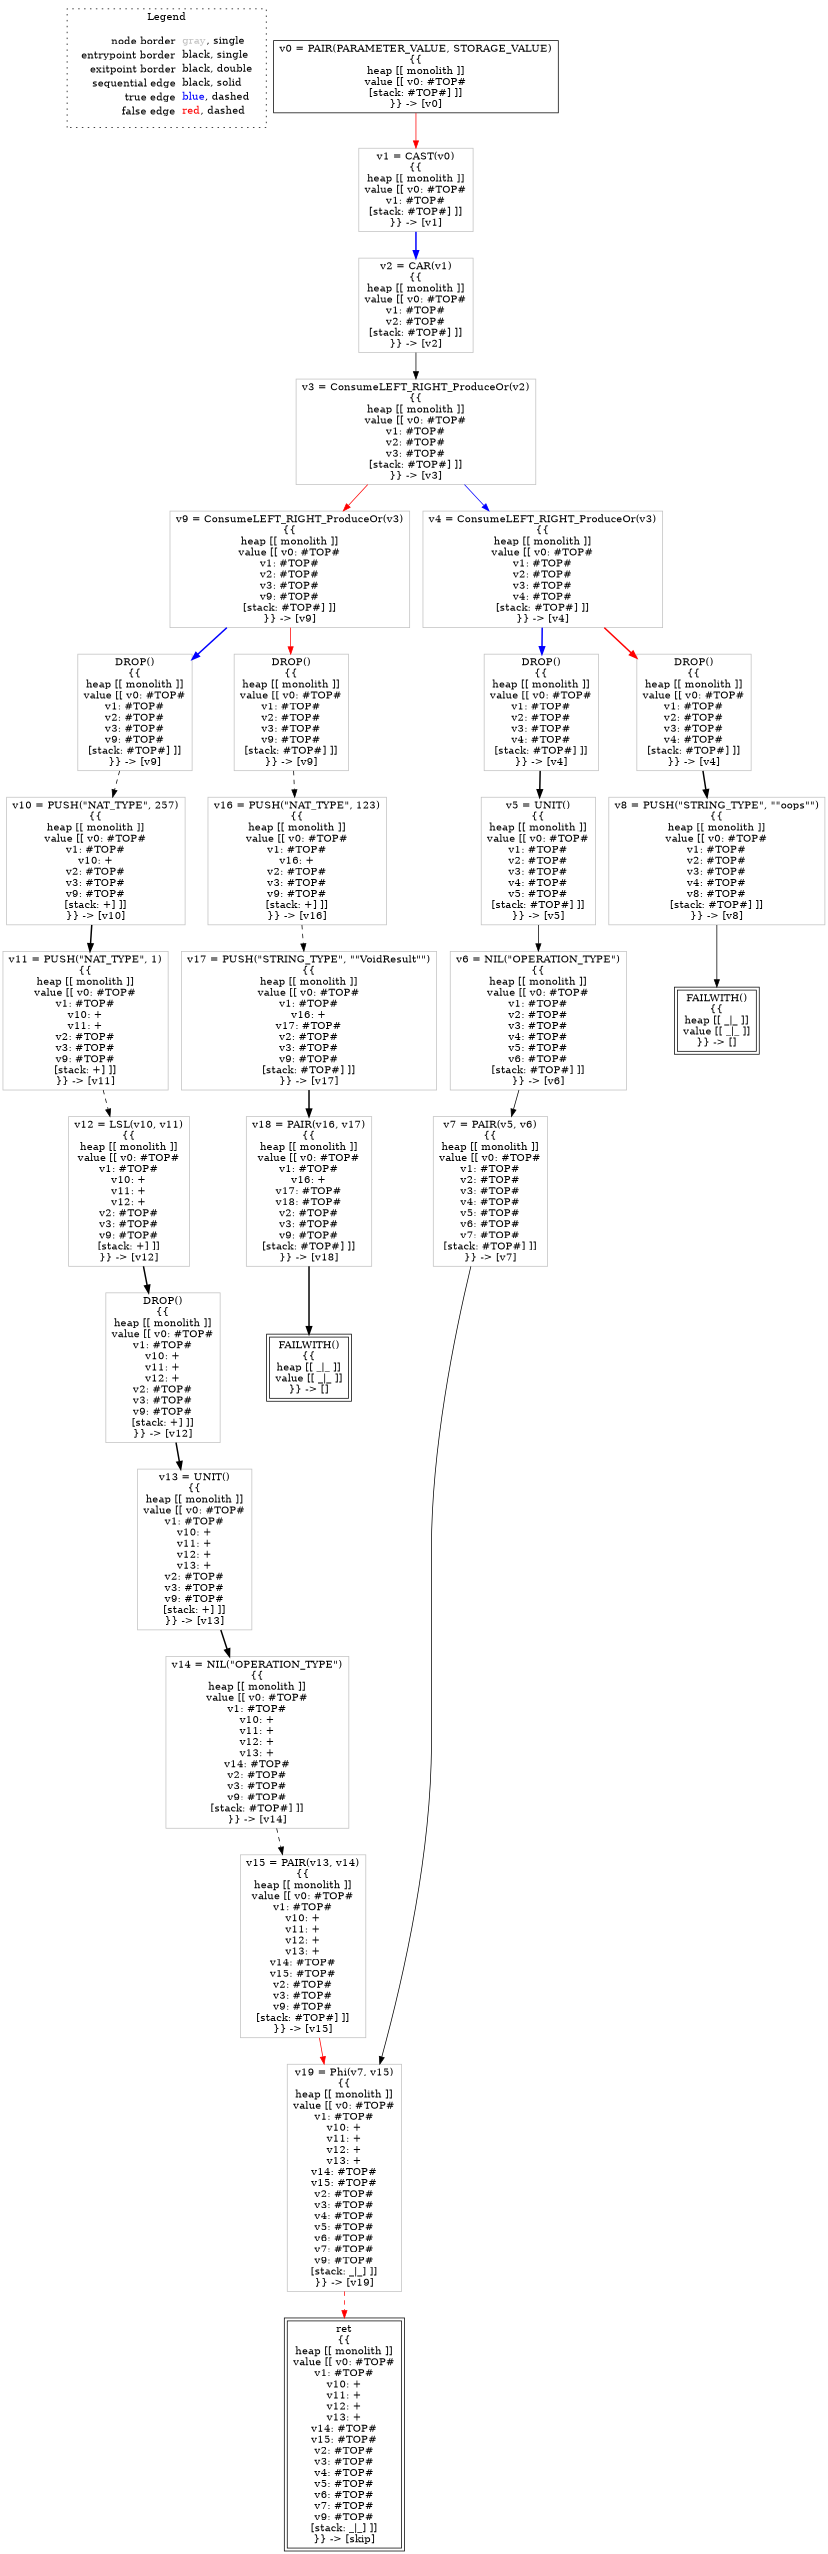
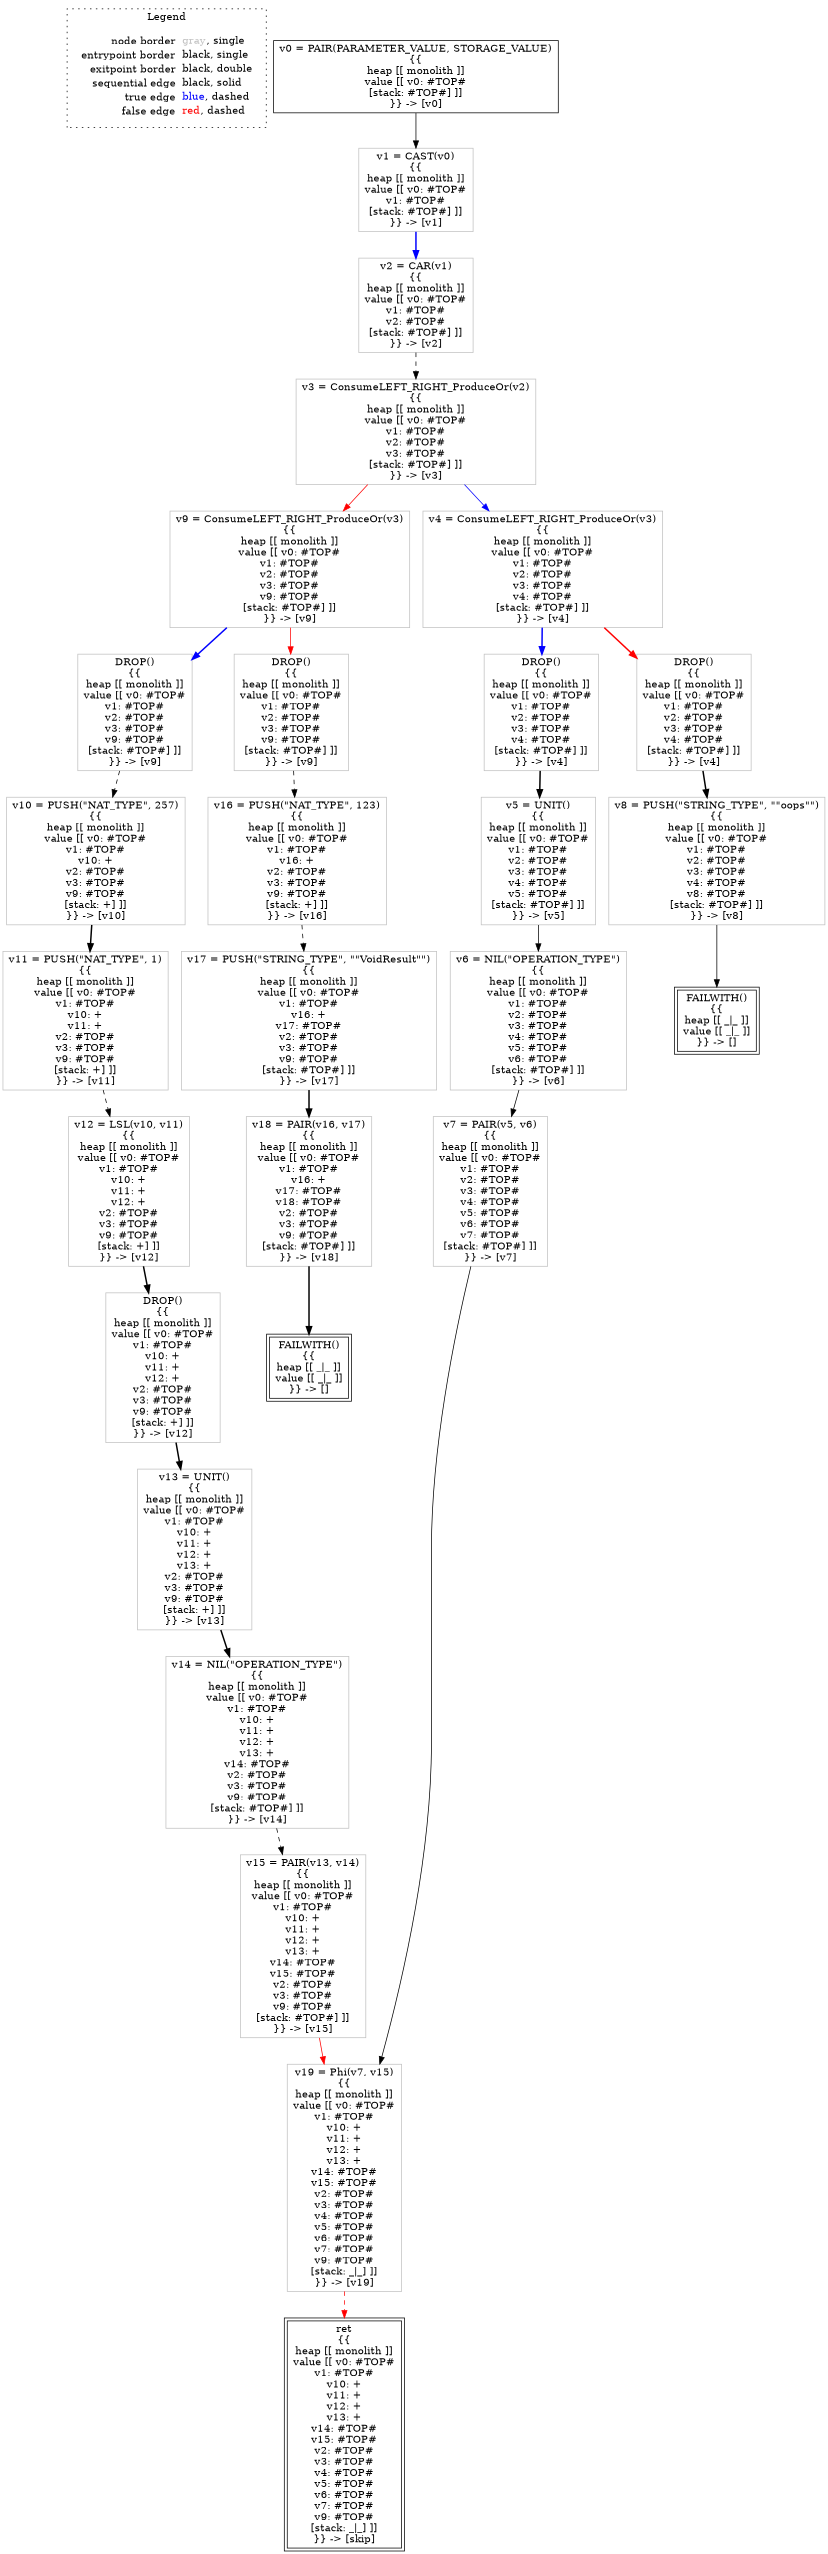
(416, 127) -> (416, 127)
(416, 362) -> (416, 362)
